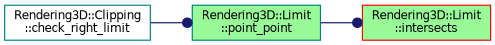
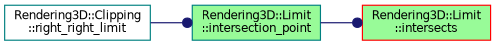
(77, 23) -> (77, 23)
(256, 23) -> (256, 23)
